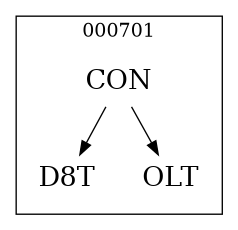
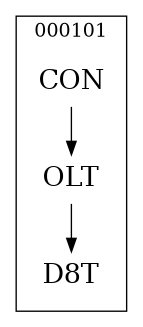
(119, 32) -> (71, 32)
(96, 125) -> (71, 221)
